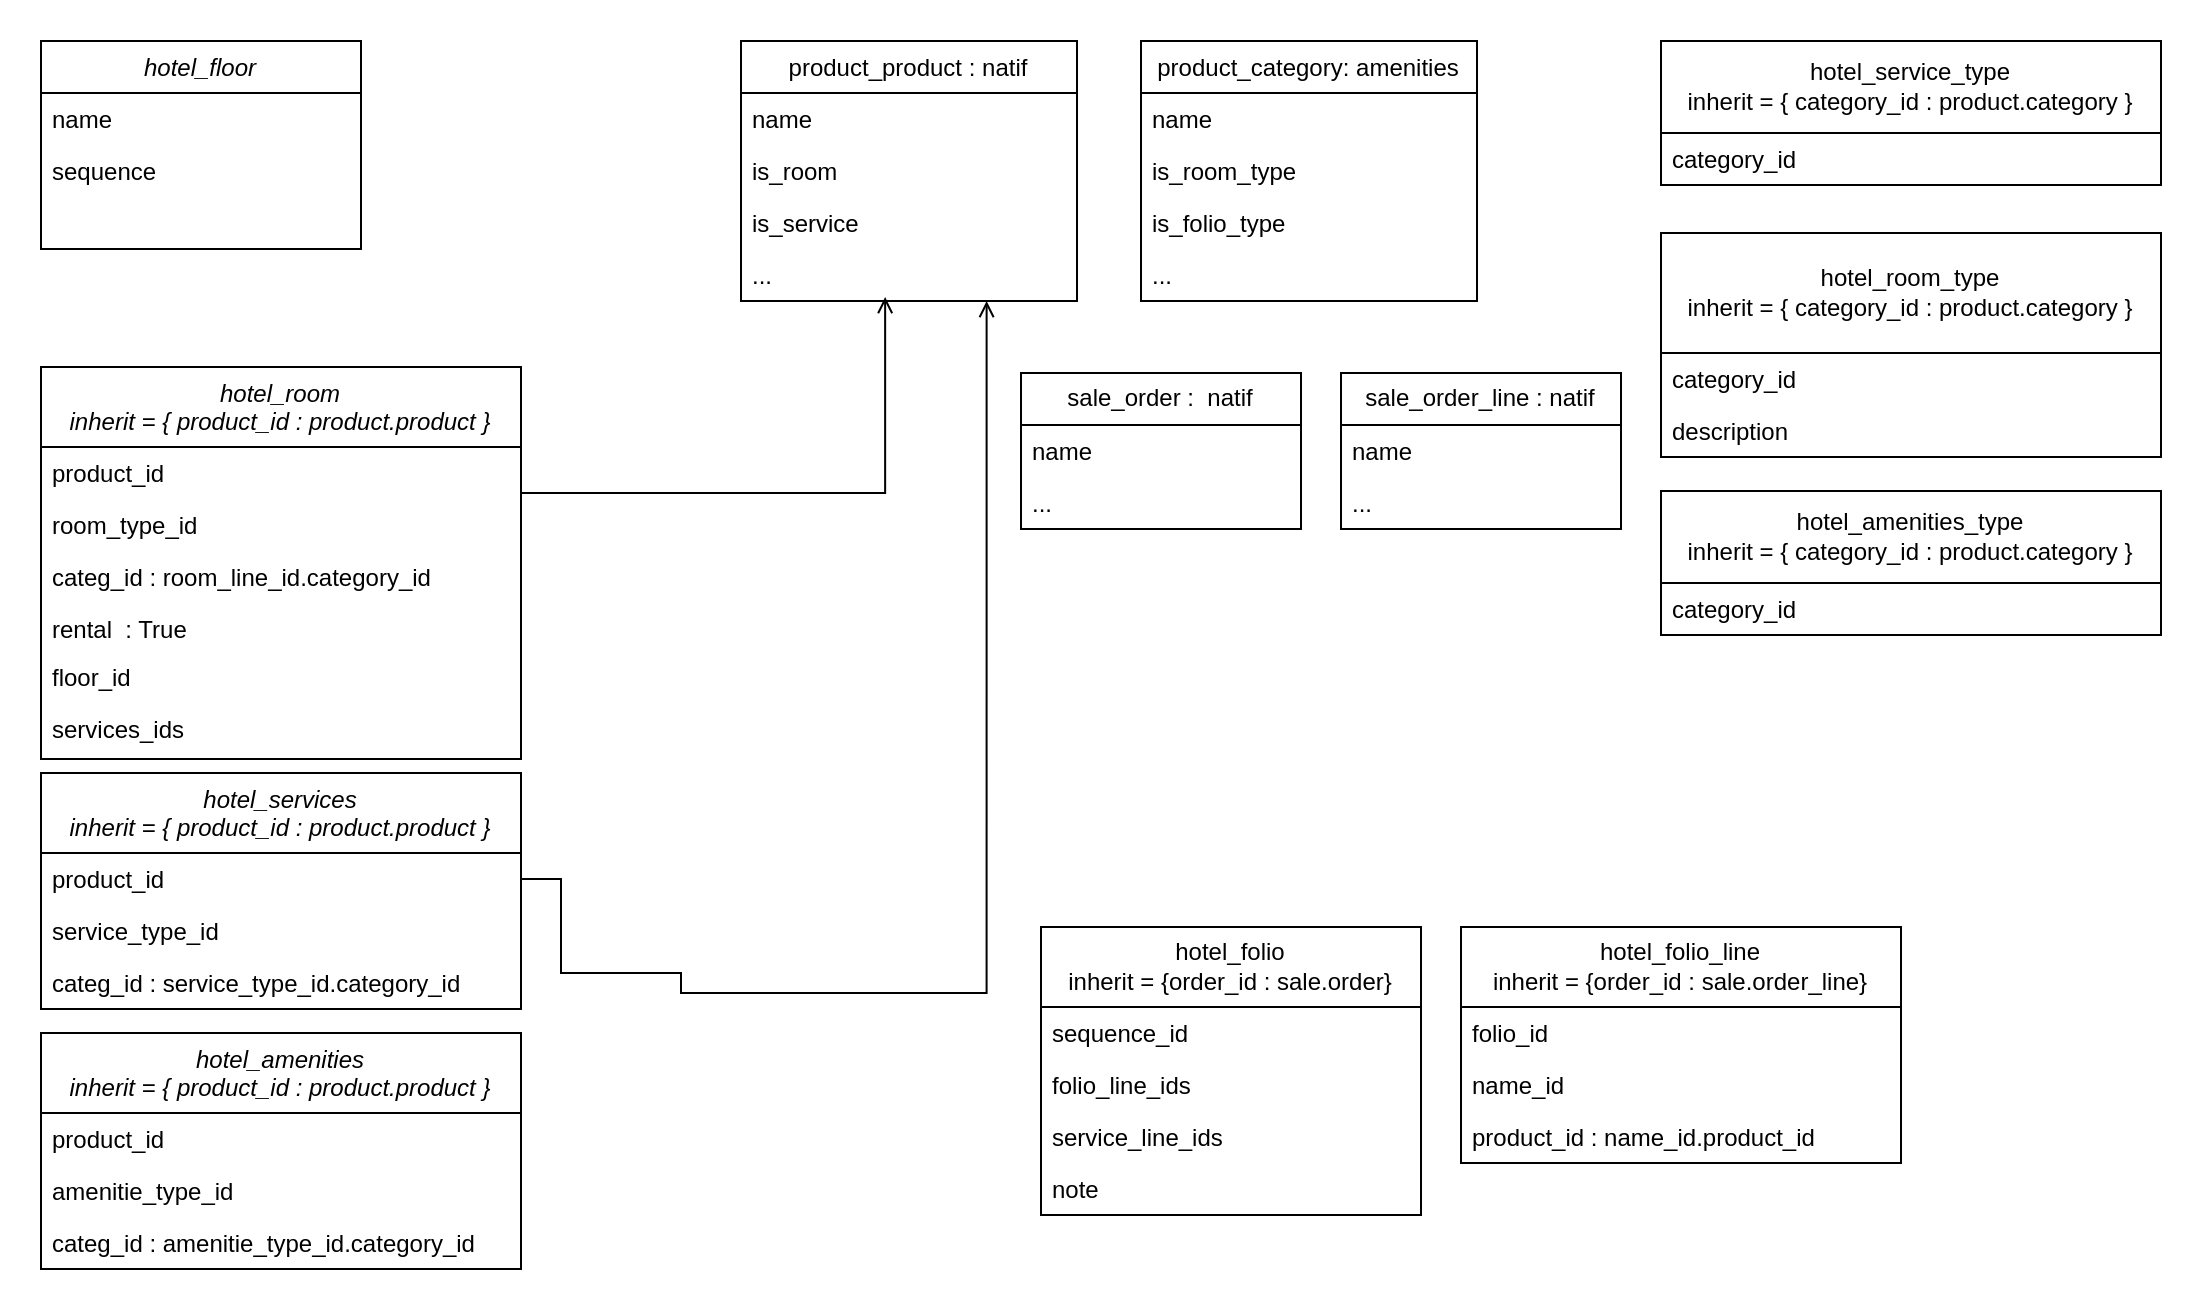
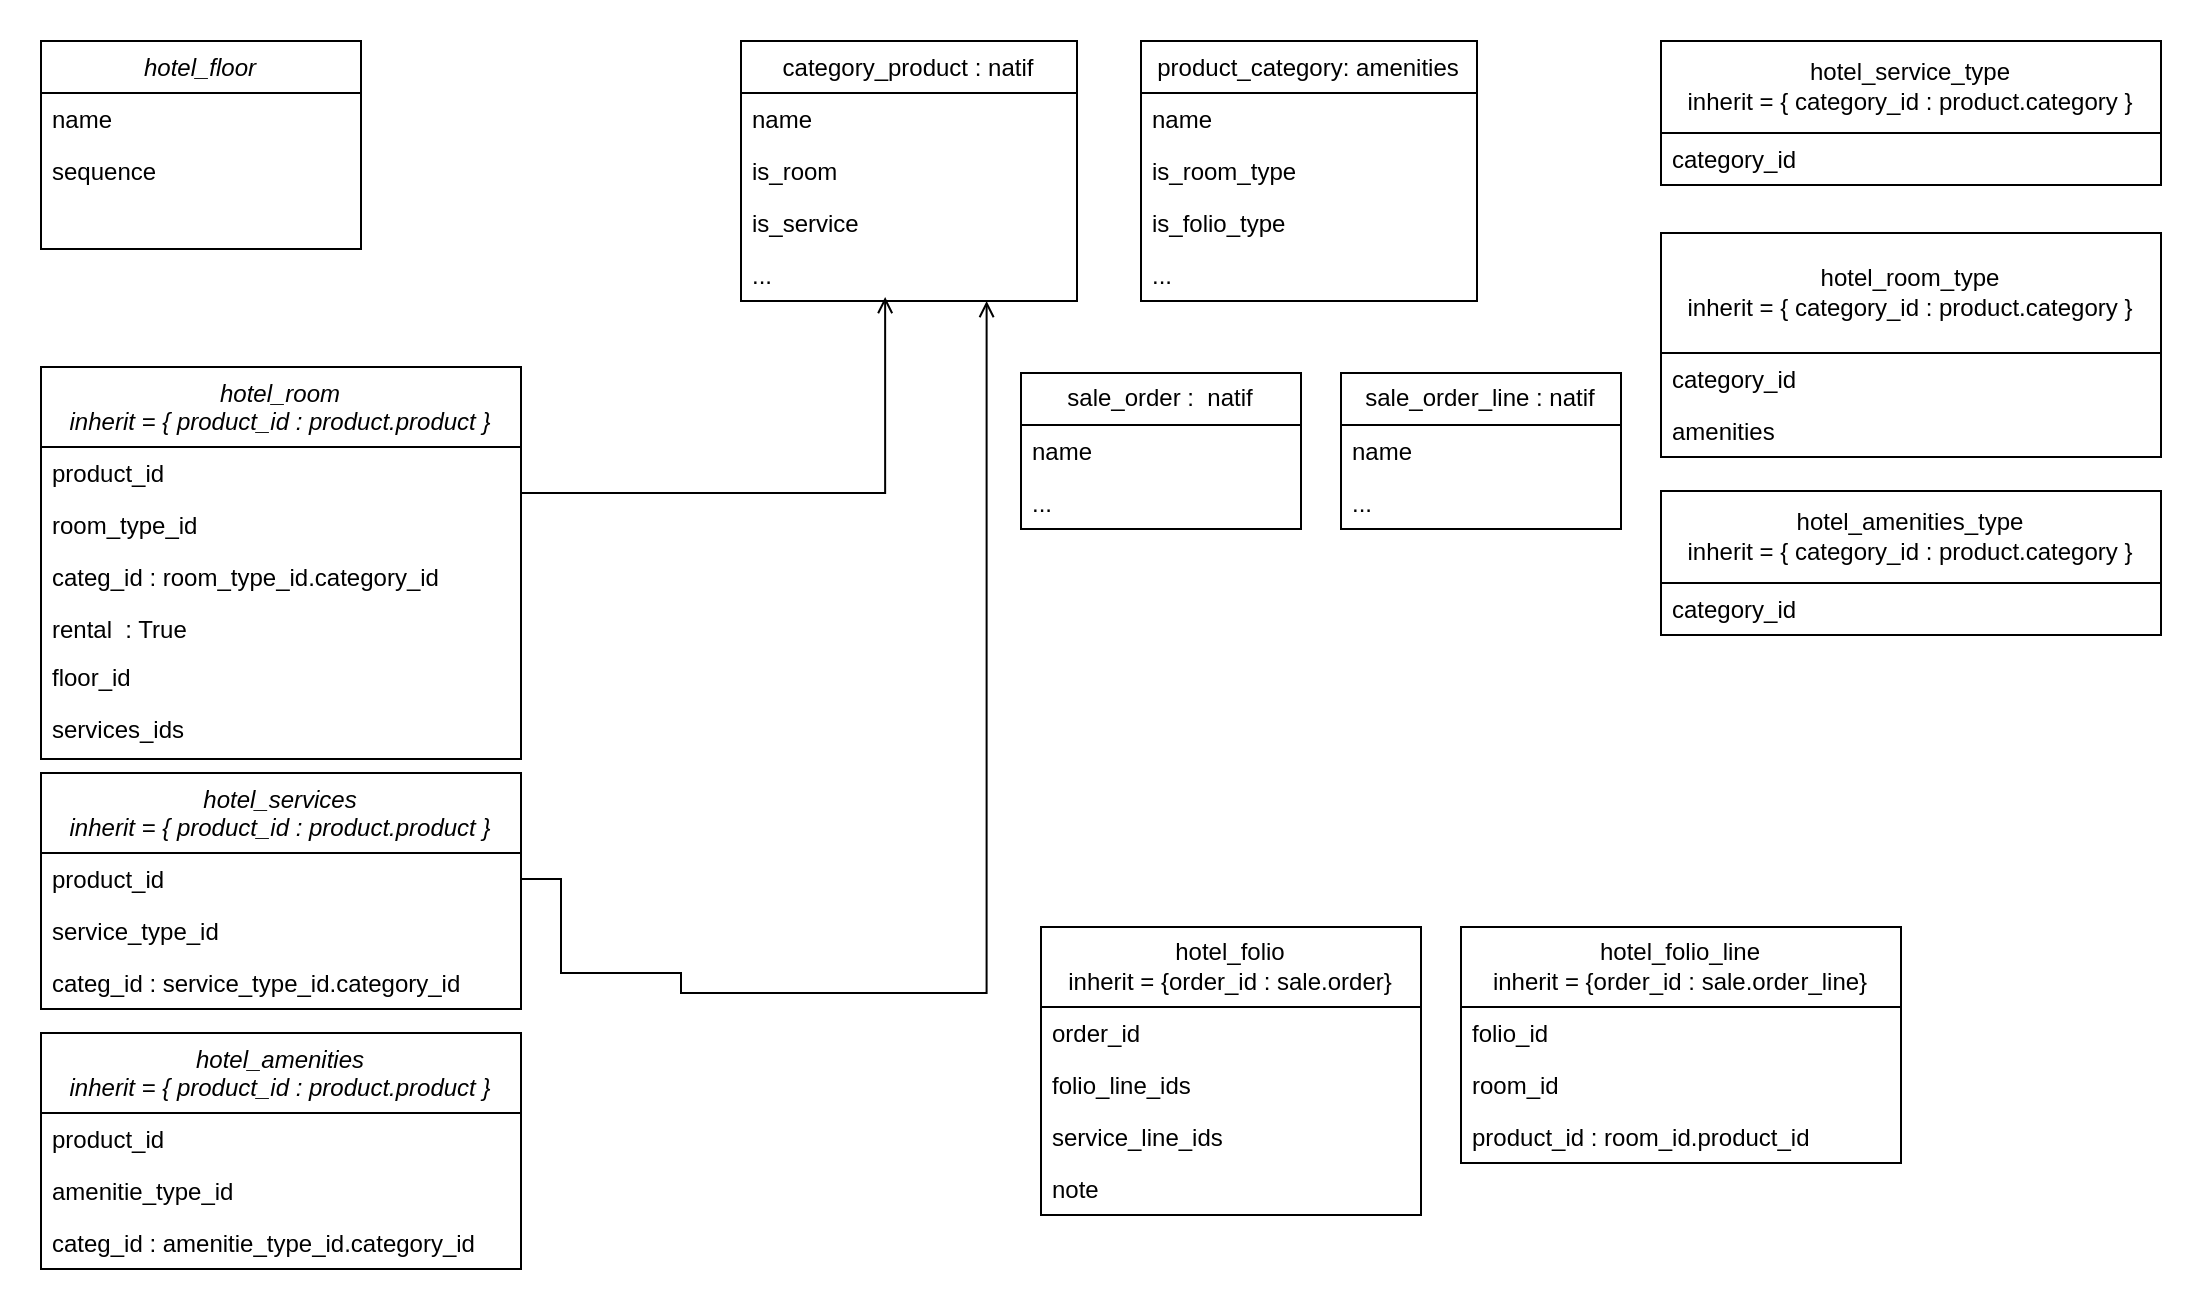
(908, 68) -> (908, 68)
(1741, 433) -> (1727, 433)
(259, 578) -> (265, 578)
(1124, 1035) -> (1104, 1035)
(1517, 1087) -> (1517, 1087)
(1659, 1139) -> (1659, 1139)
